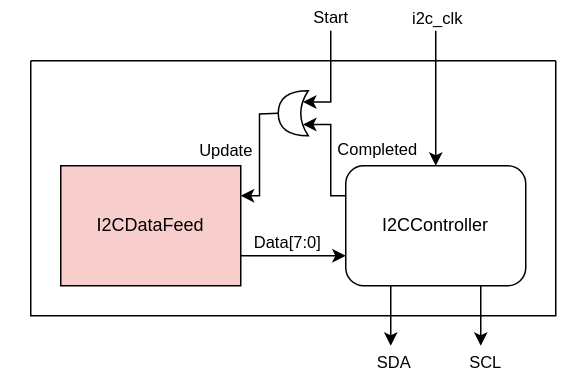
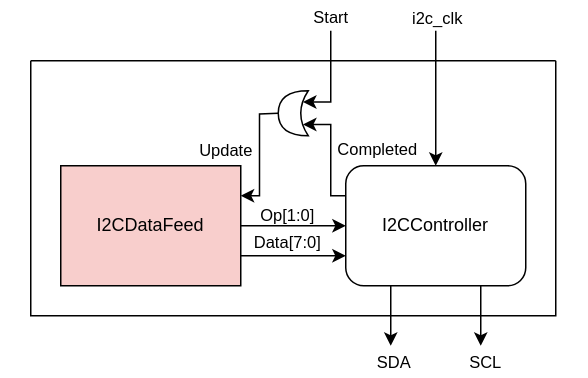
none -> (288, 226)
